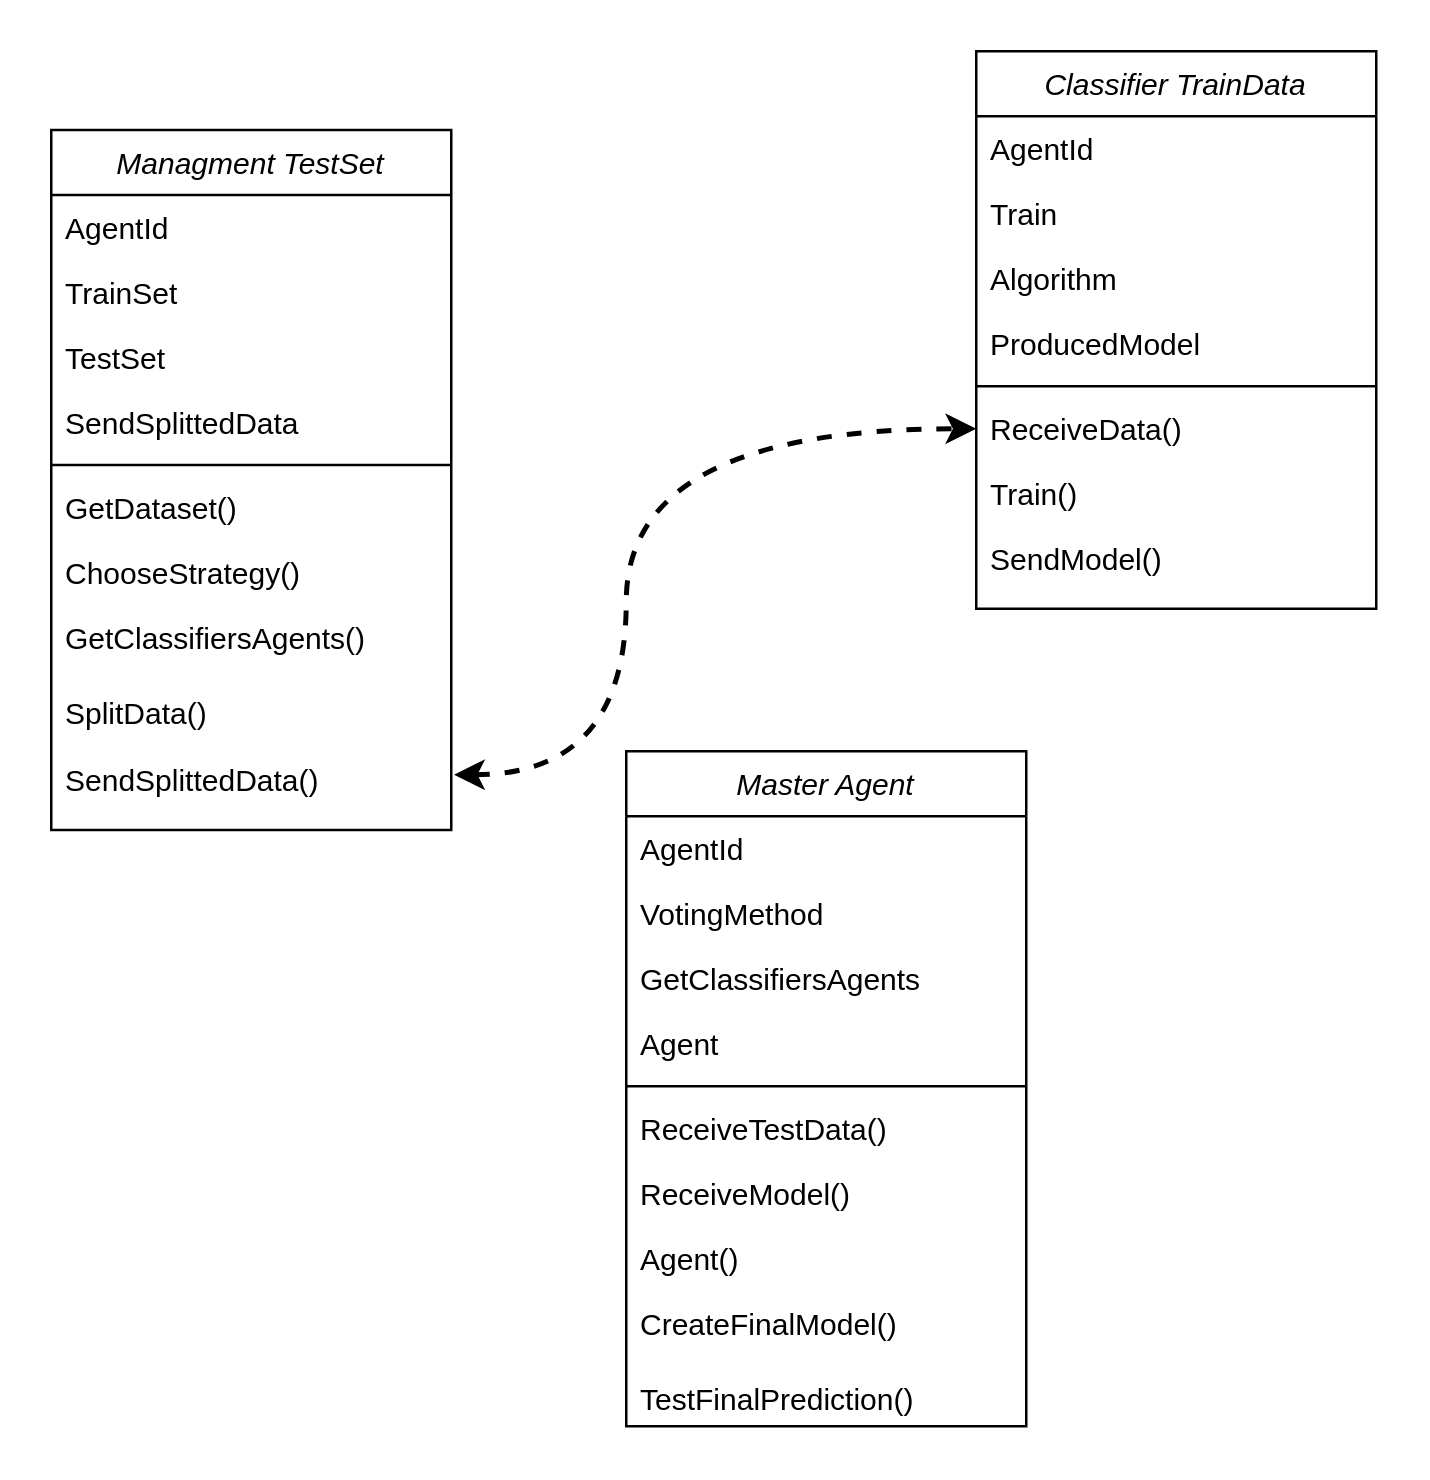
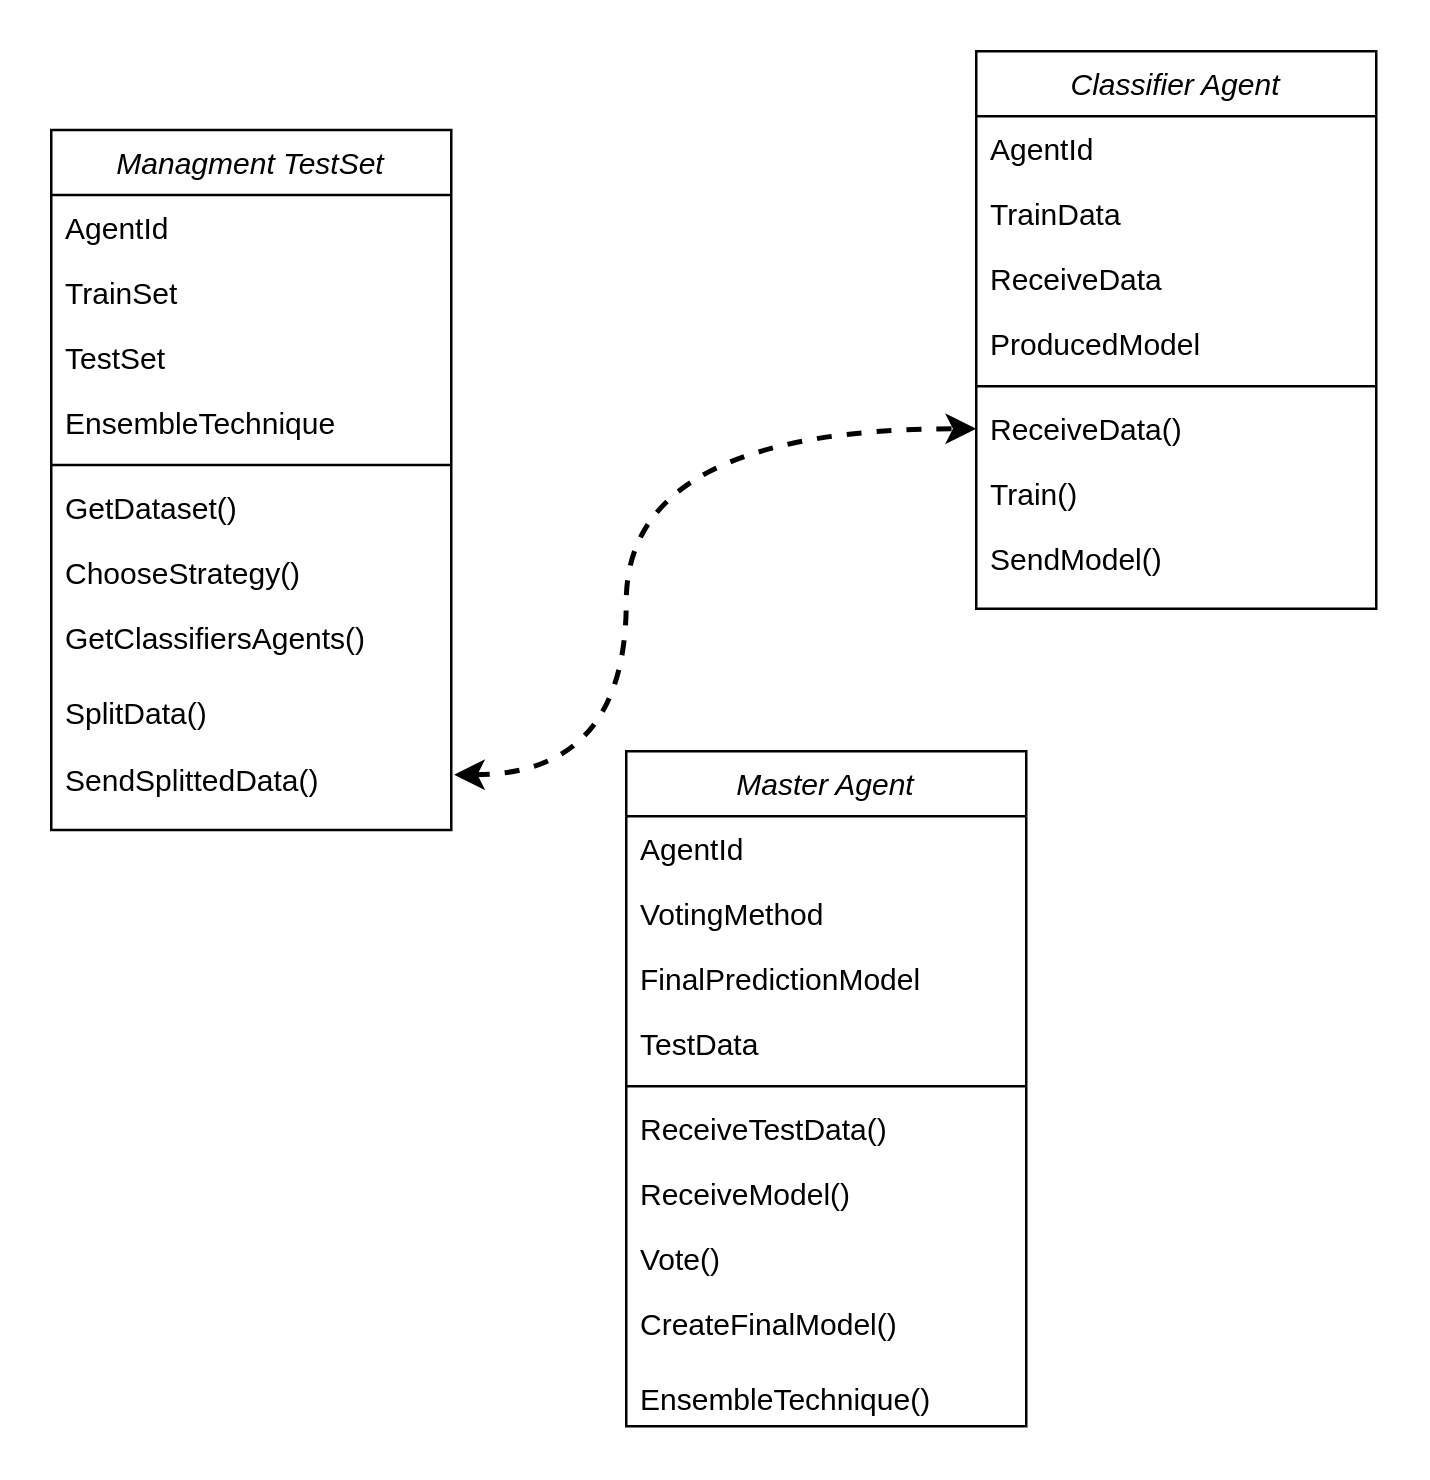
(1175, 85) -> (1175, 85)
(1028, 215) -> (1062, 215)
(1058, 280) -> (1079, 280)
(192, 424) -> (200, 424)
(796, 980) -> (789, 980)
(682, 1045) -> (707, 1045)
(699, 1260) -> (690, 1260)
(801, 1400) -> (792, 1400)
